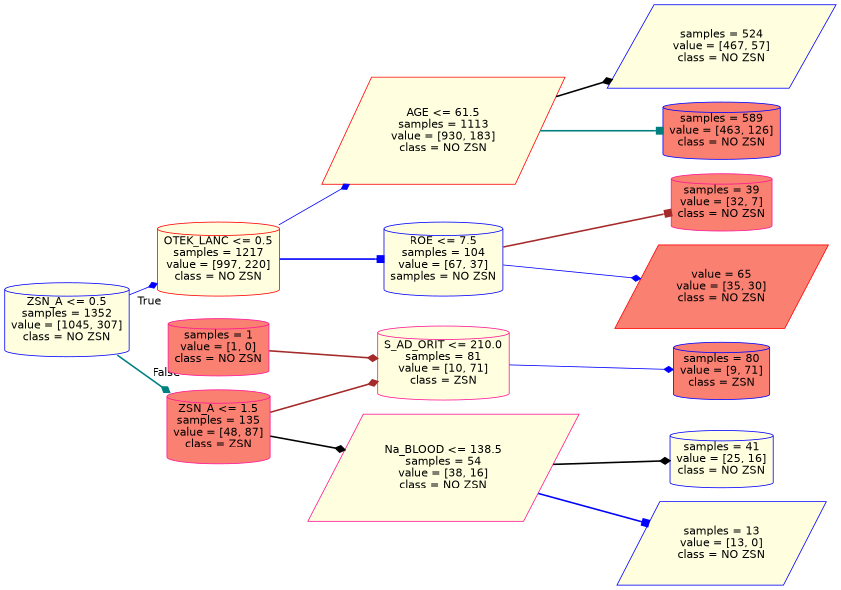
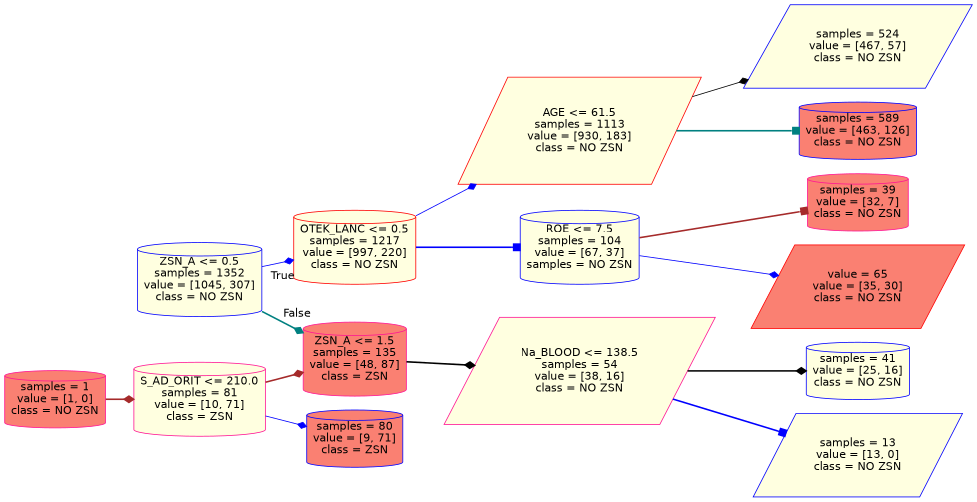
(580, 90) -> (716, 90)
(319, 398) -> (280, 379)
